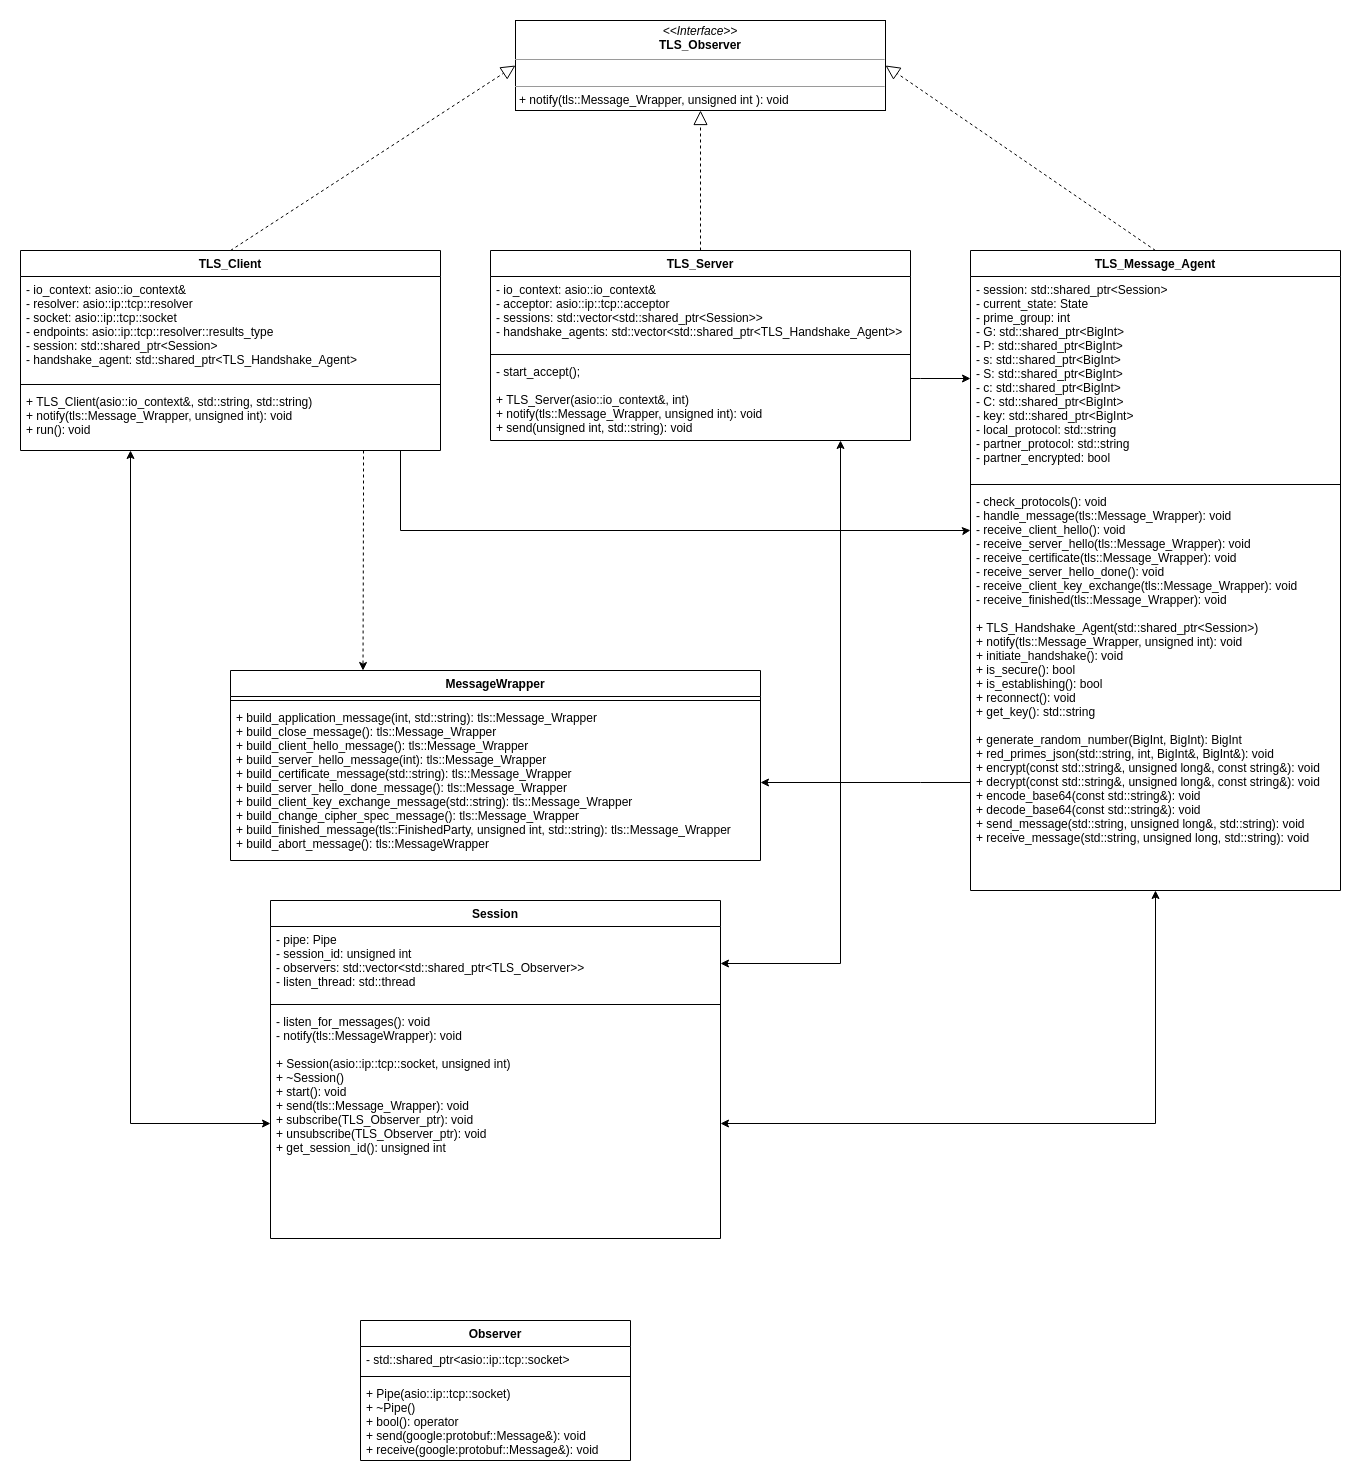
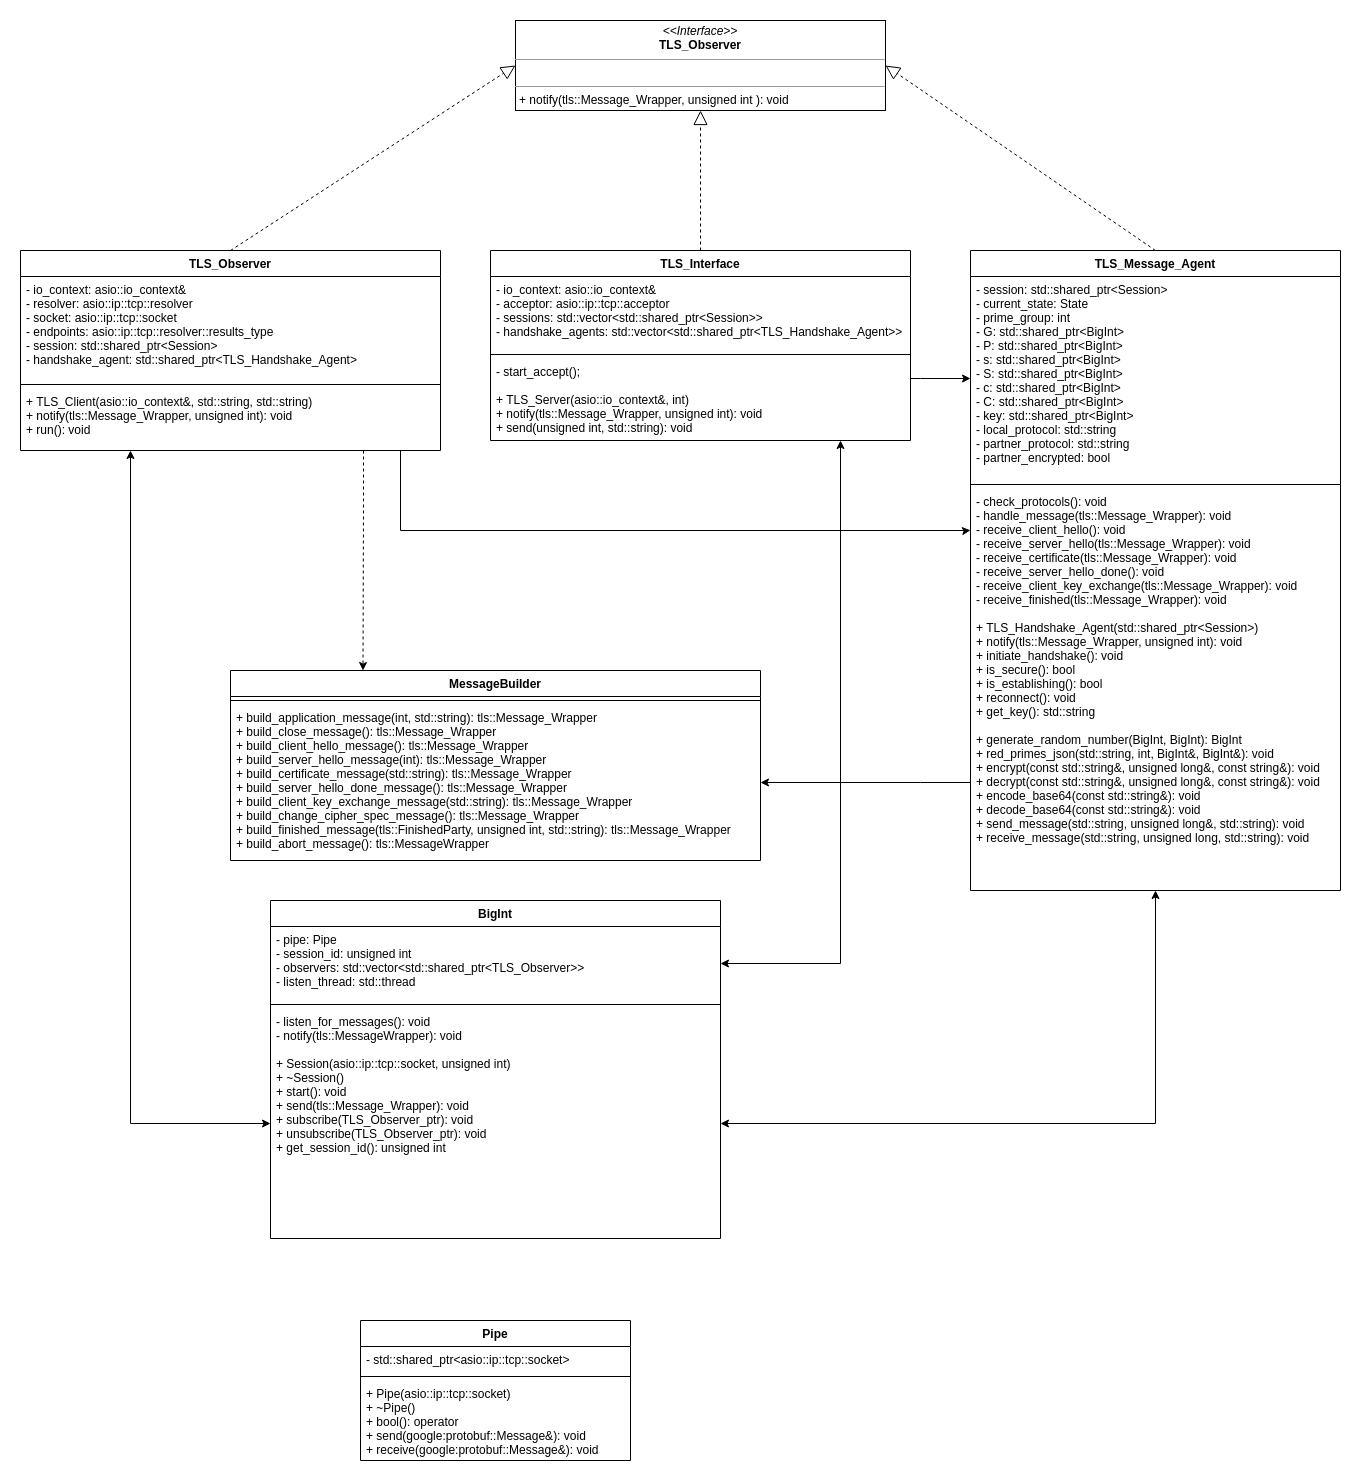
(230, 264) -> (230, 264)
(700, 264) -> (700, 264)
(495, 684) -> (495, 684)
(495, 914) -> (495, 914)
(495, 1334) -> (495, 1334)
